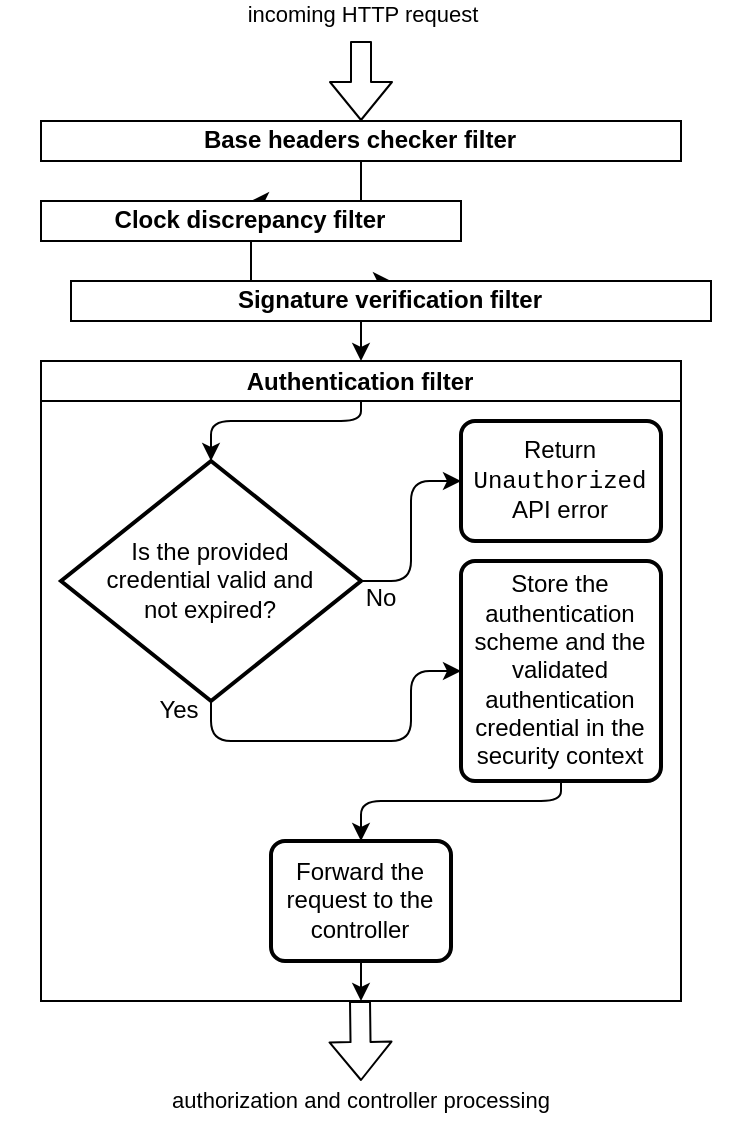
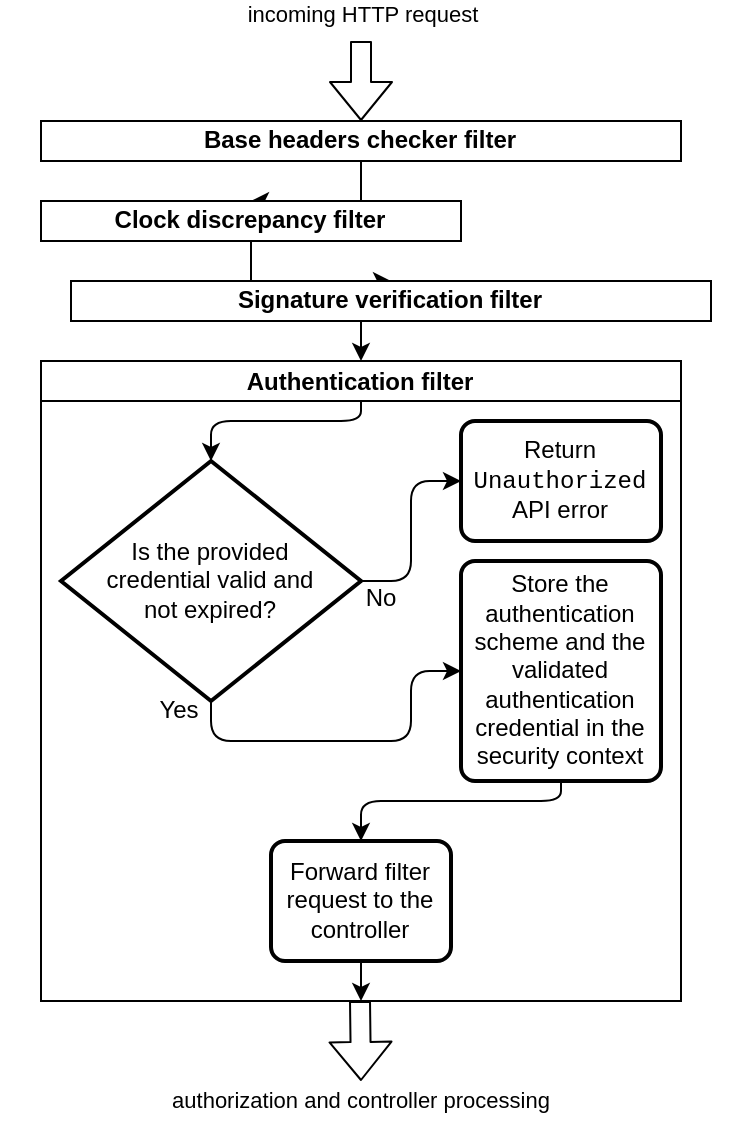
(361, 901) -> (361, 901)
